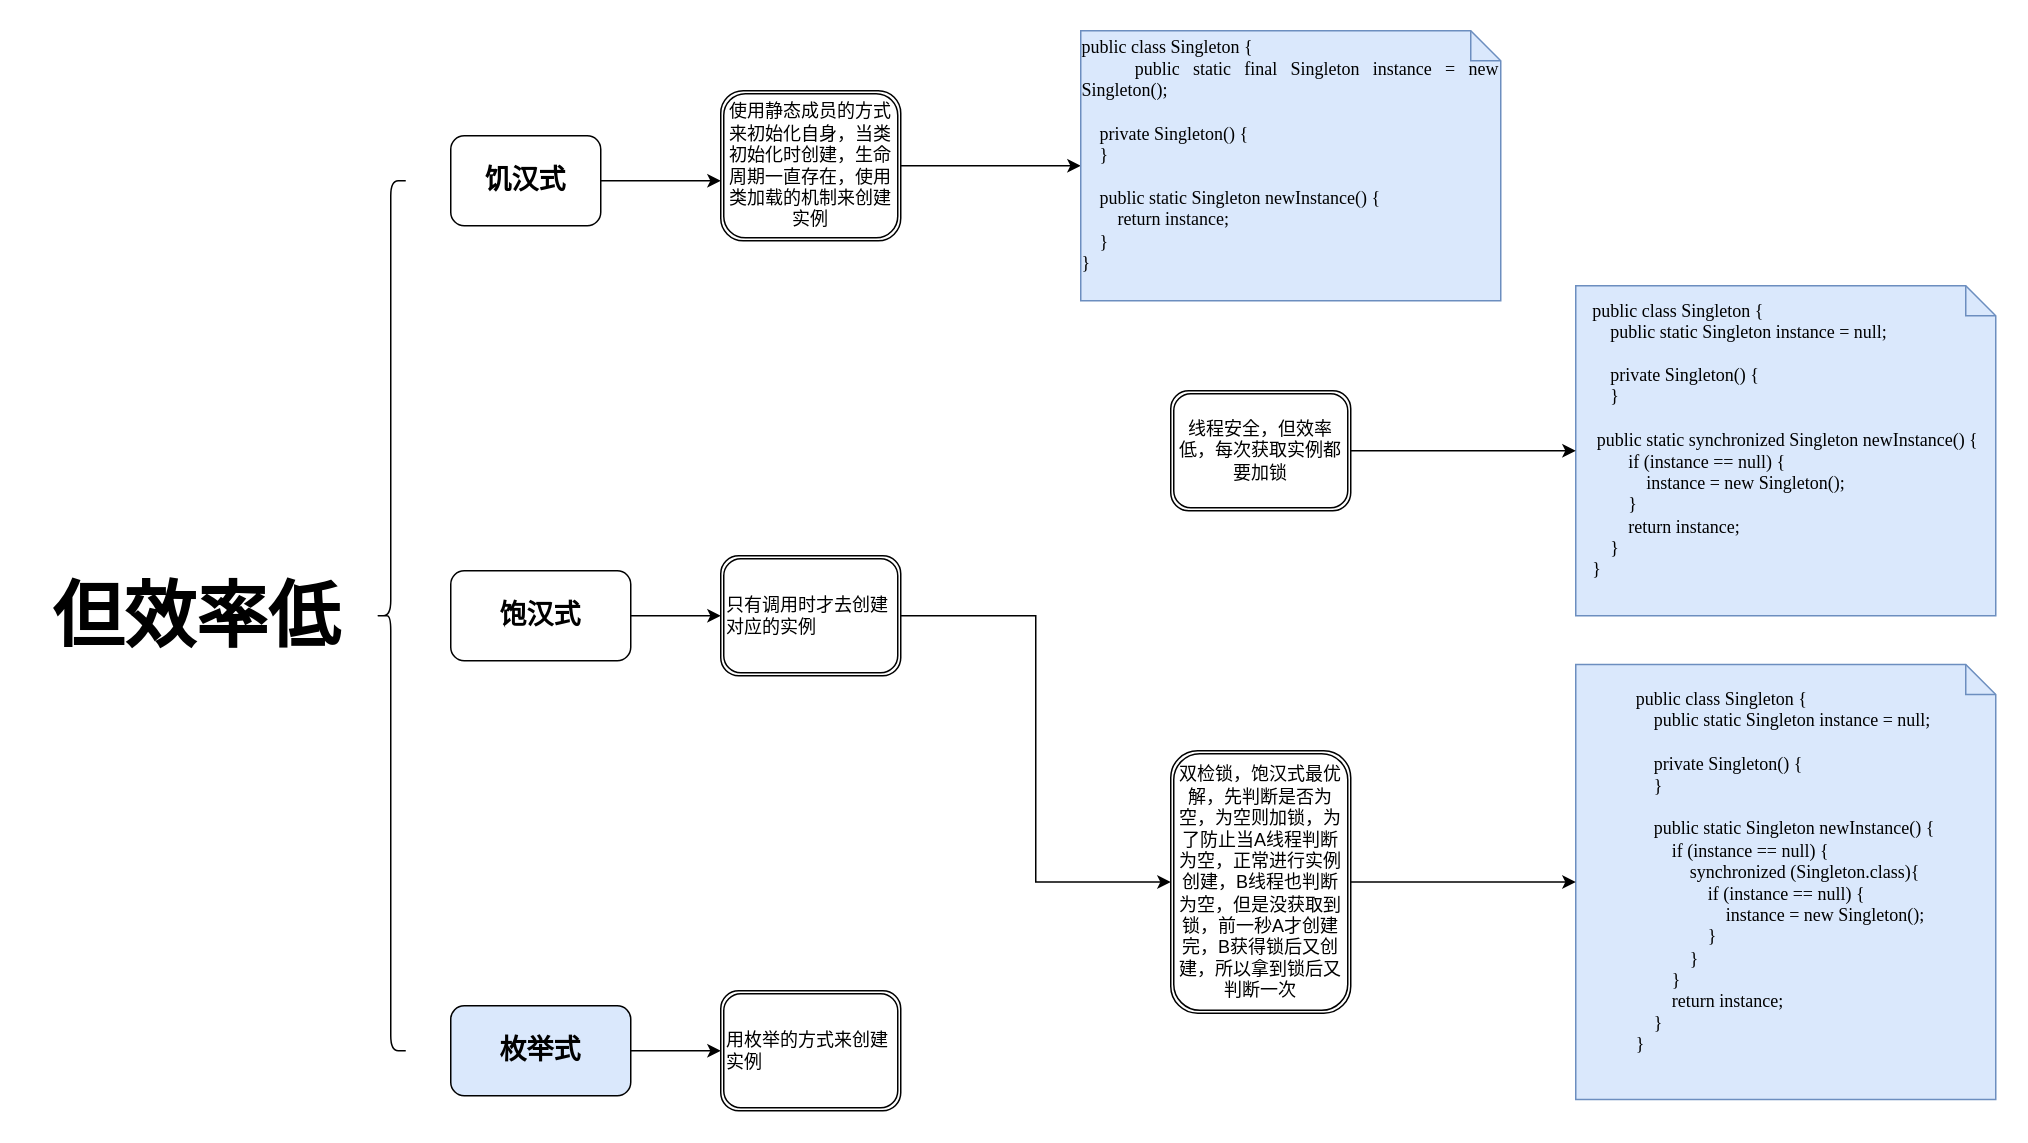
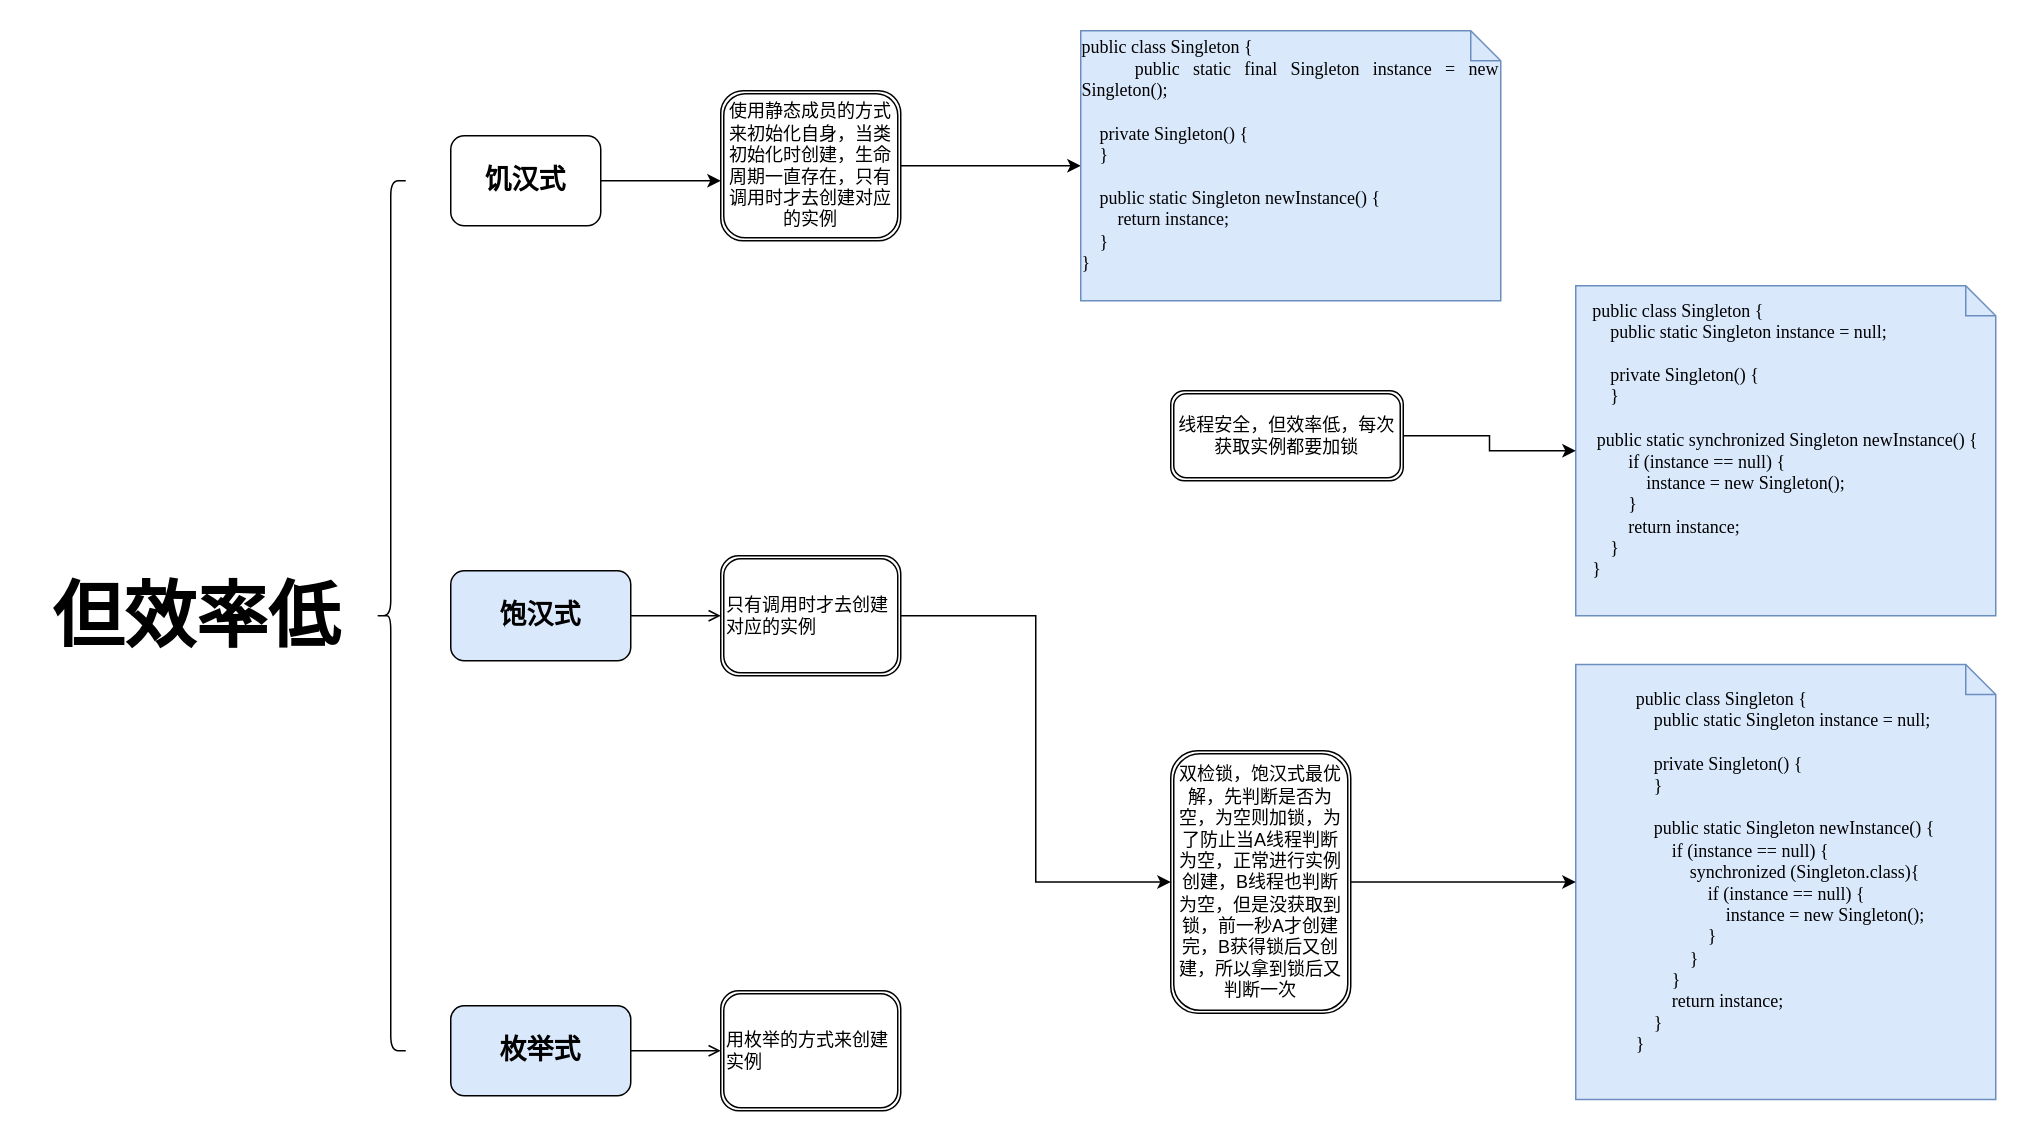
(811, 166) -> (811, 166)
(1261, 451) -> (1287, 436)
(541, 616) -> (541, 616)
(709, 616) -> (711, 616)
(709, 1051) -> (711, 1051)
